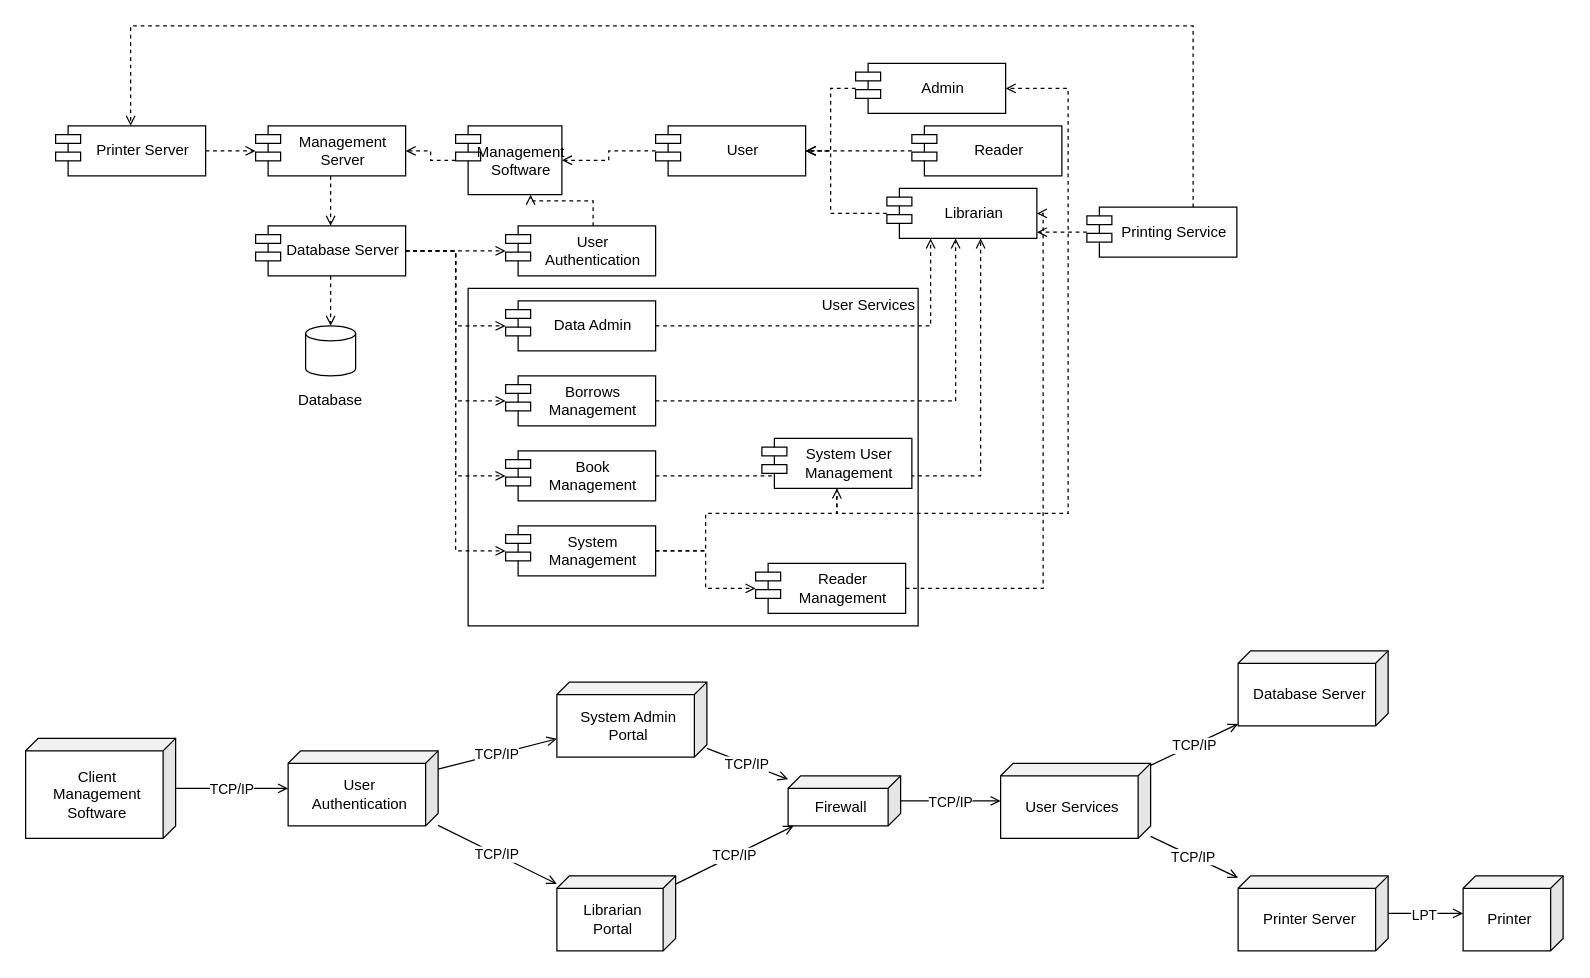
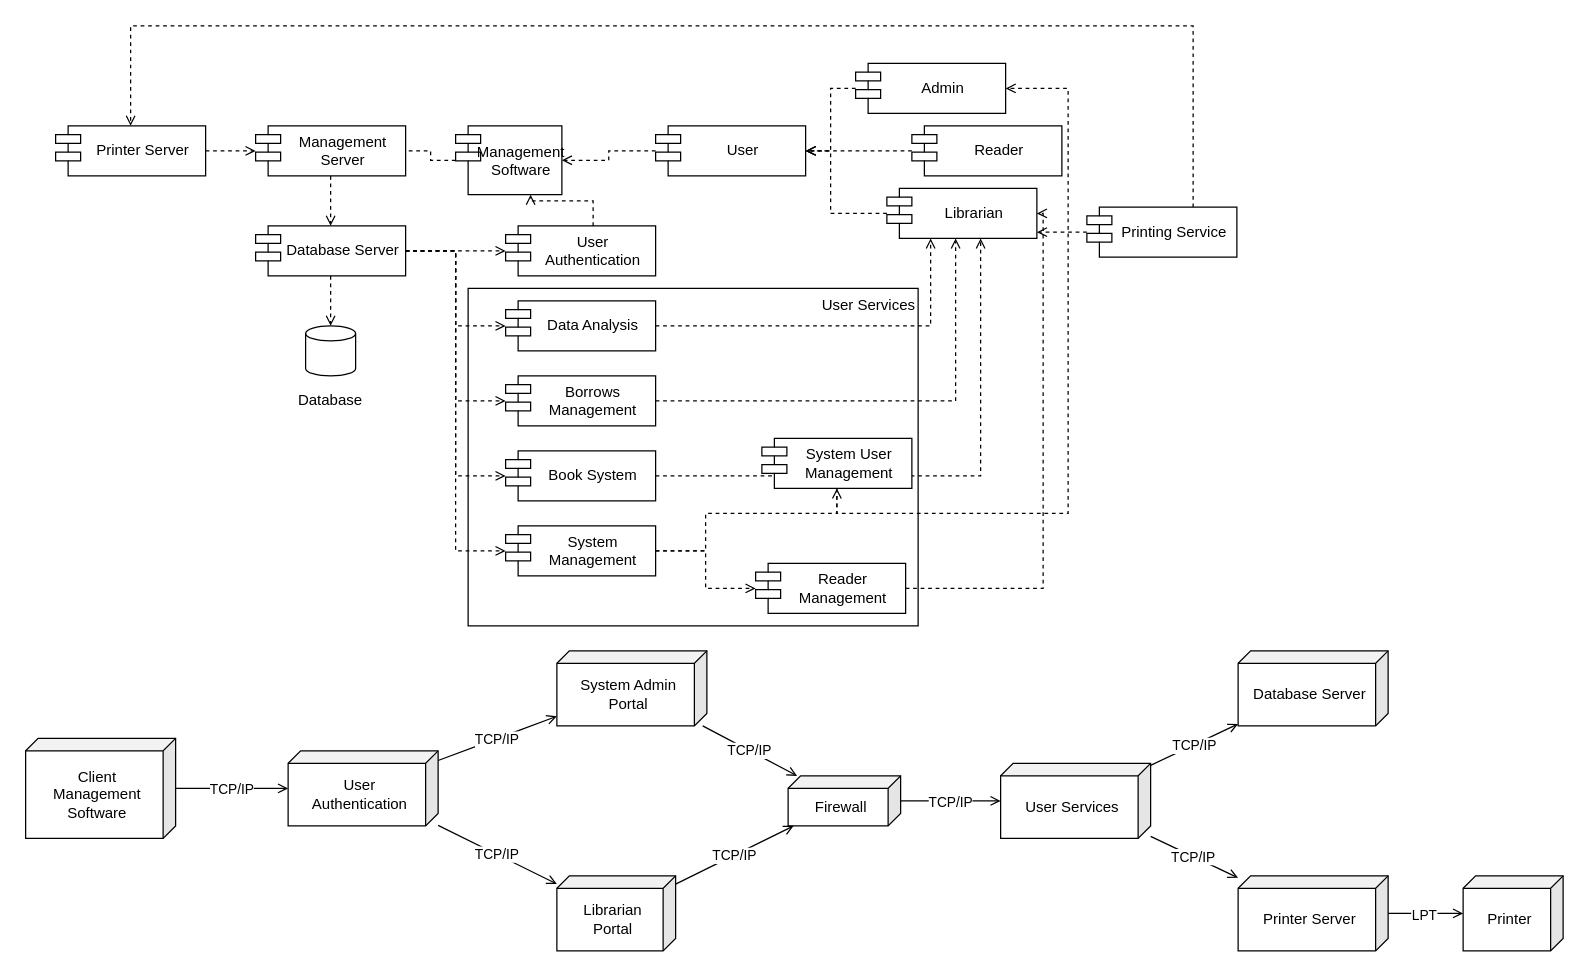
(412, 151) -> (411, 151)
(593, 326) -> (593, 326)
(593, 476) -> (593, 476)
(632, 719) -> (632, 688)
